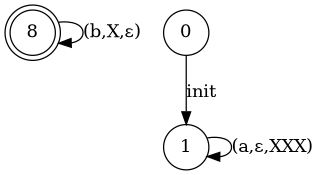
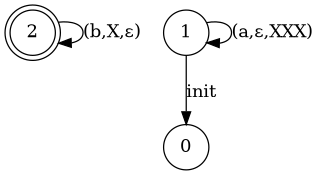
(33, 33) -> (33, 33)
(186, 83) -> (186, 83)
